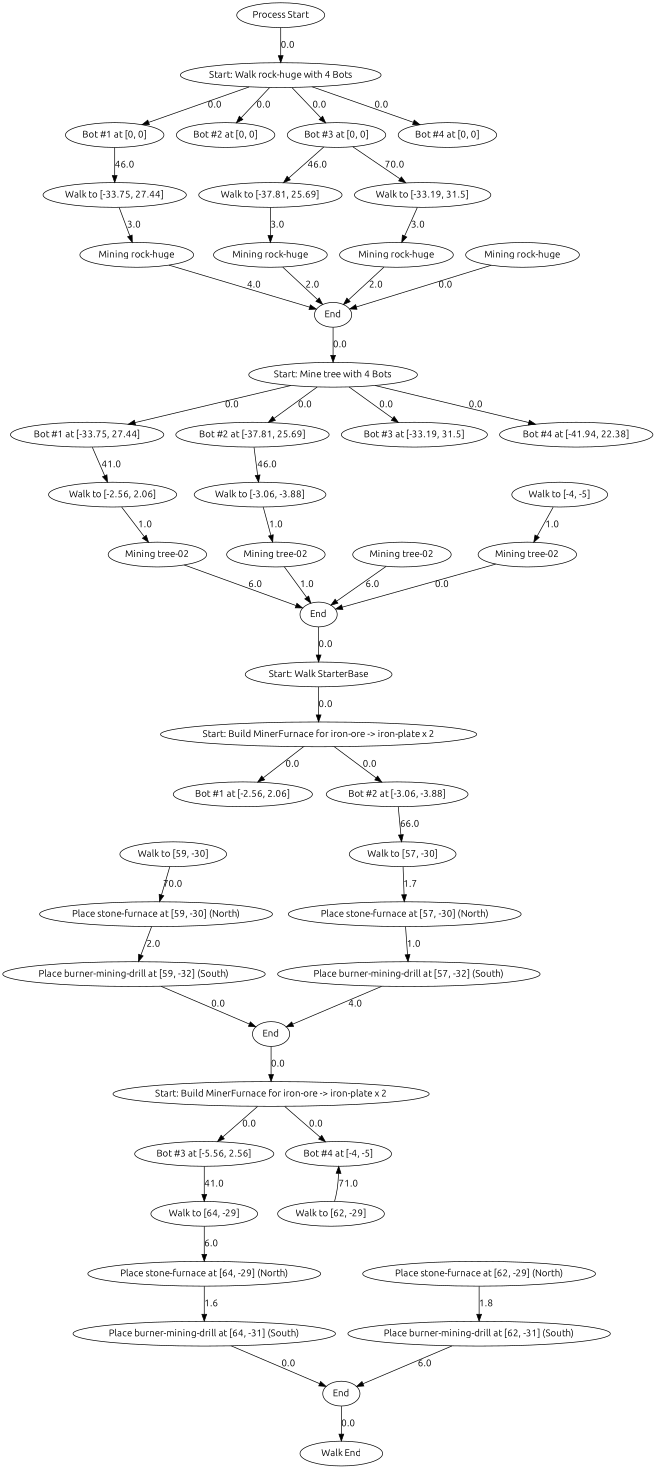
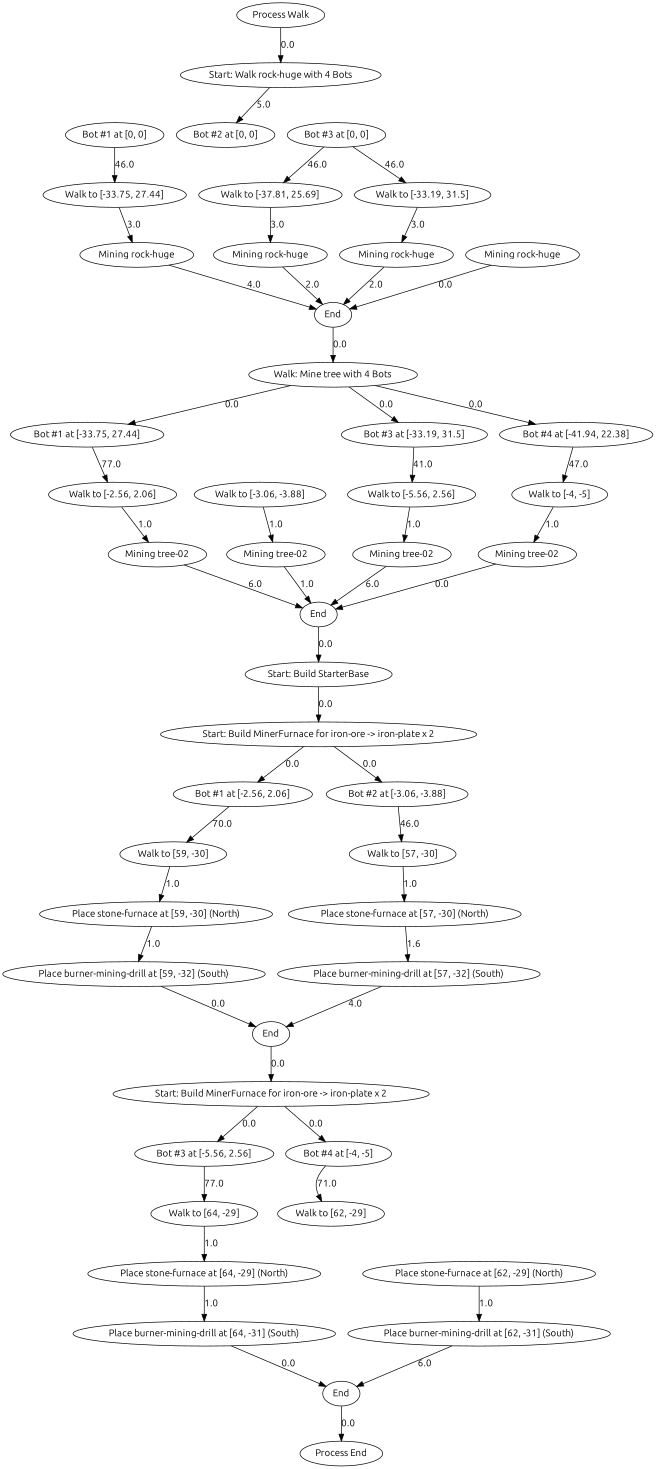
(281, 15) -> (281, 15)
(306, 103) -> none
(199, 105) -> none
(264, 105) -> (264, 105)
(447, 135) -> none
(395, 165) -> (395, 165)
(333, 375) -> (333, 375)
(252, 435) -> none
none -> (569, 461)
(112, 465) -> (112, 465)
none -> (412, 495)
(319, 674) -> (319, 674)
none -> (211, 822)
(410, 824) -> (410, 824)
(173, 884) -> (173, 884)
(411, 884) -> (411, 884)
(154, 944) -> (154, 944)
(414, 944) -> (414, 944)
(214, 1184) -> (214, 1184)
(337, 1187) -> (317, 1179)
(211, 1244) -> (211, 1244)
(211, 1304) -> (211, 1304)
(486, 1304) -> (486, 1304)
(341, 1454) -> (341, 1454)
